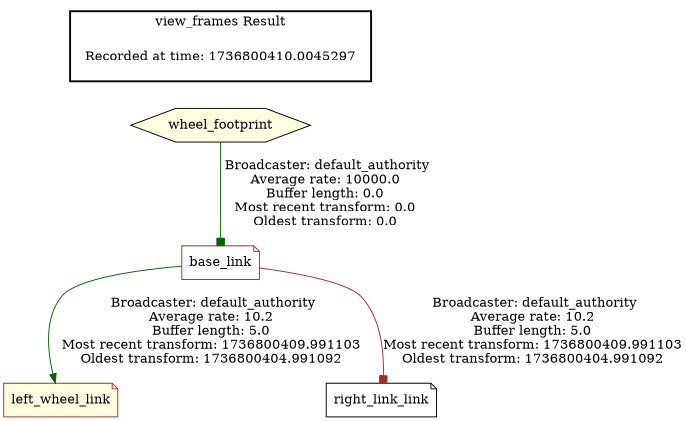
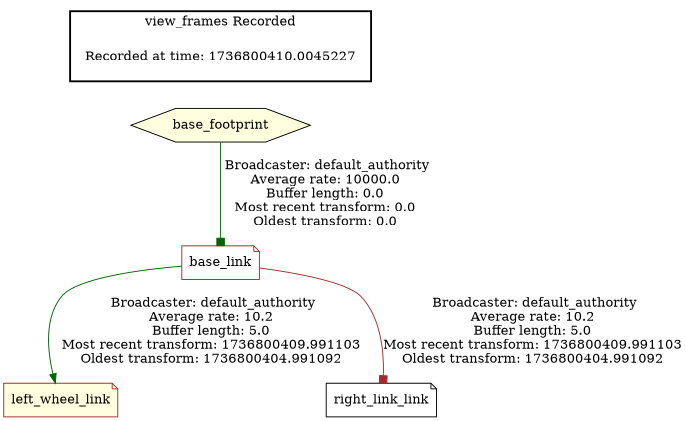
(221, 22) -> (221, 22)
(221, 57) -> (221, 57)
(221, 125) -> (221, 125)
